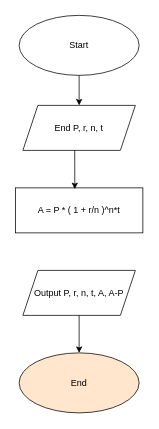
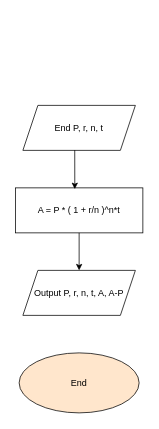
(79, 45) -> none
(79, 99) -> none
none -> (79, 264)
(79, 346) -> none
